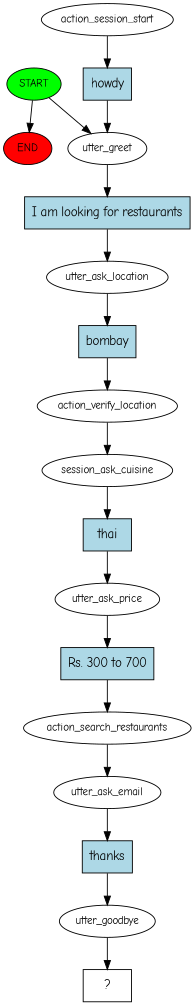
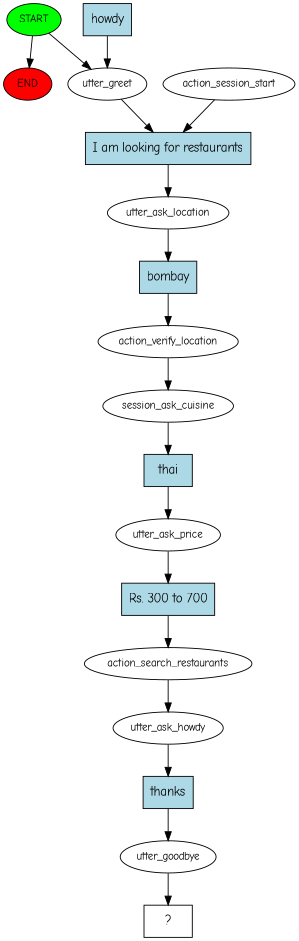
(107, 47) -> (202, 113)
(107, 792) -> (168, 728)
